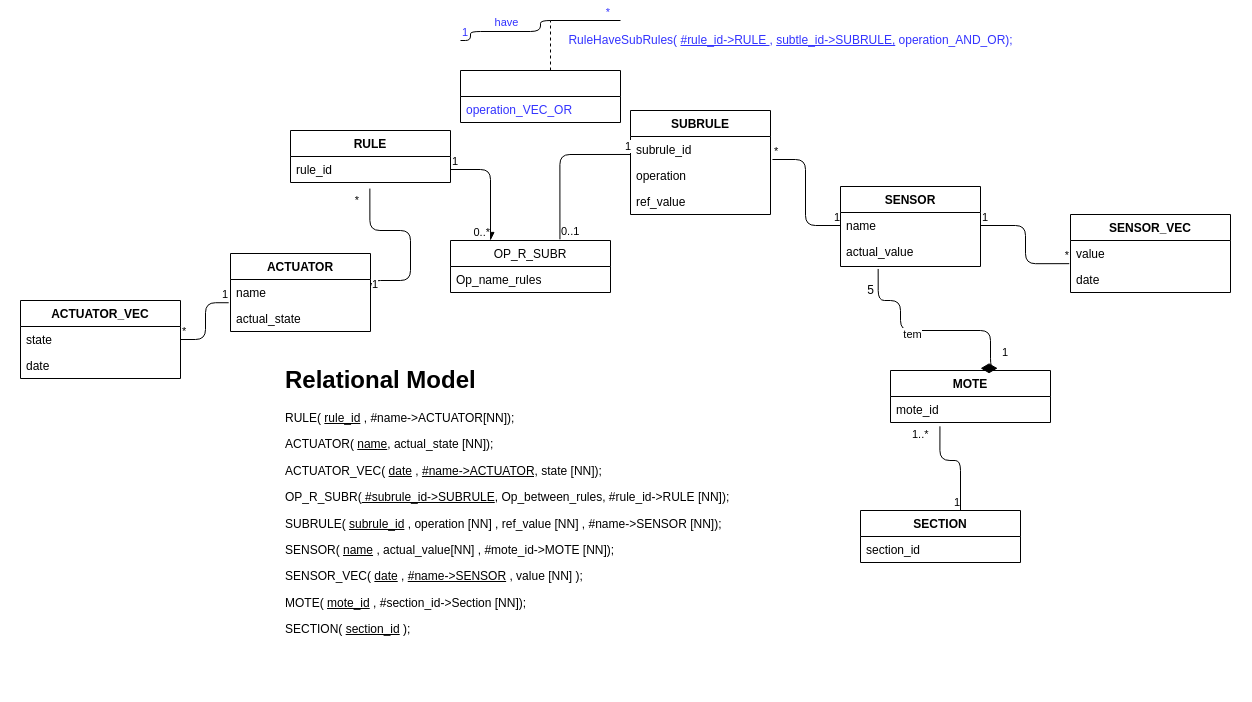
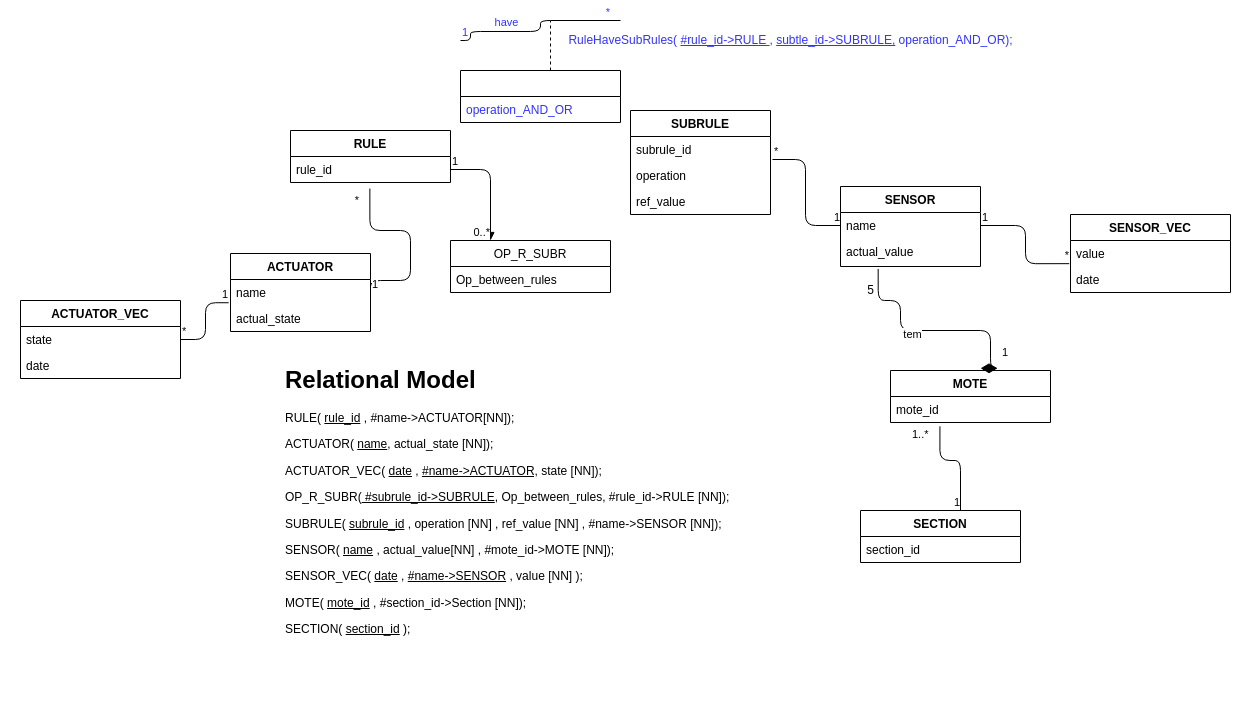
(518, 110) -> (518, 110)
(560, 166) -> none
(498, 280) -> (508, 280)
